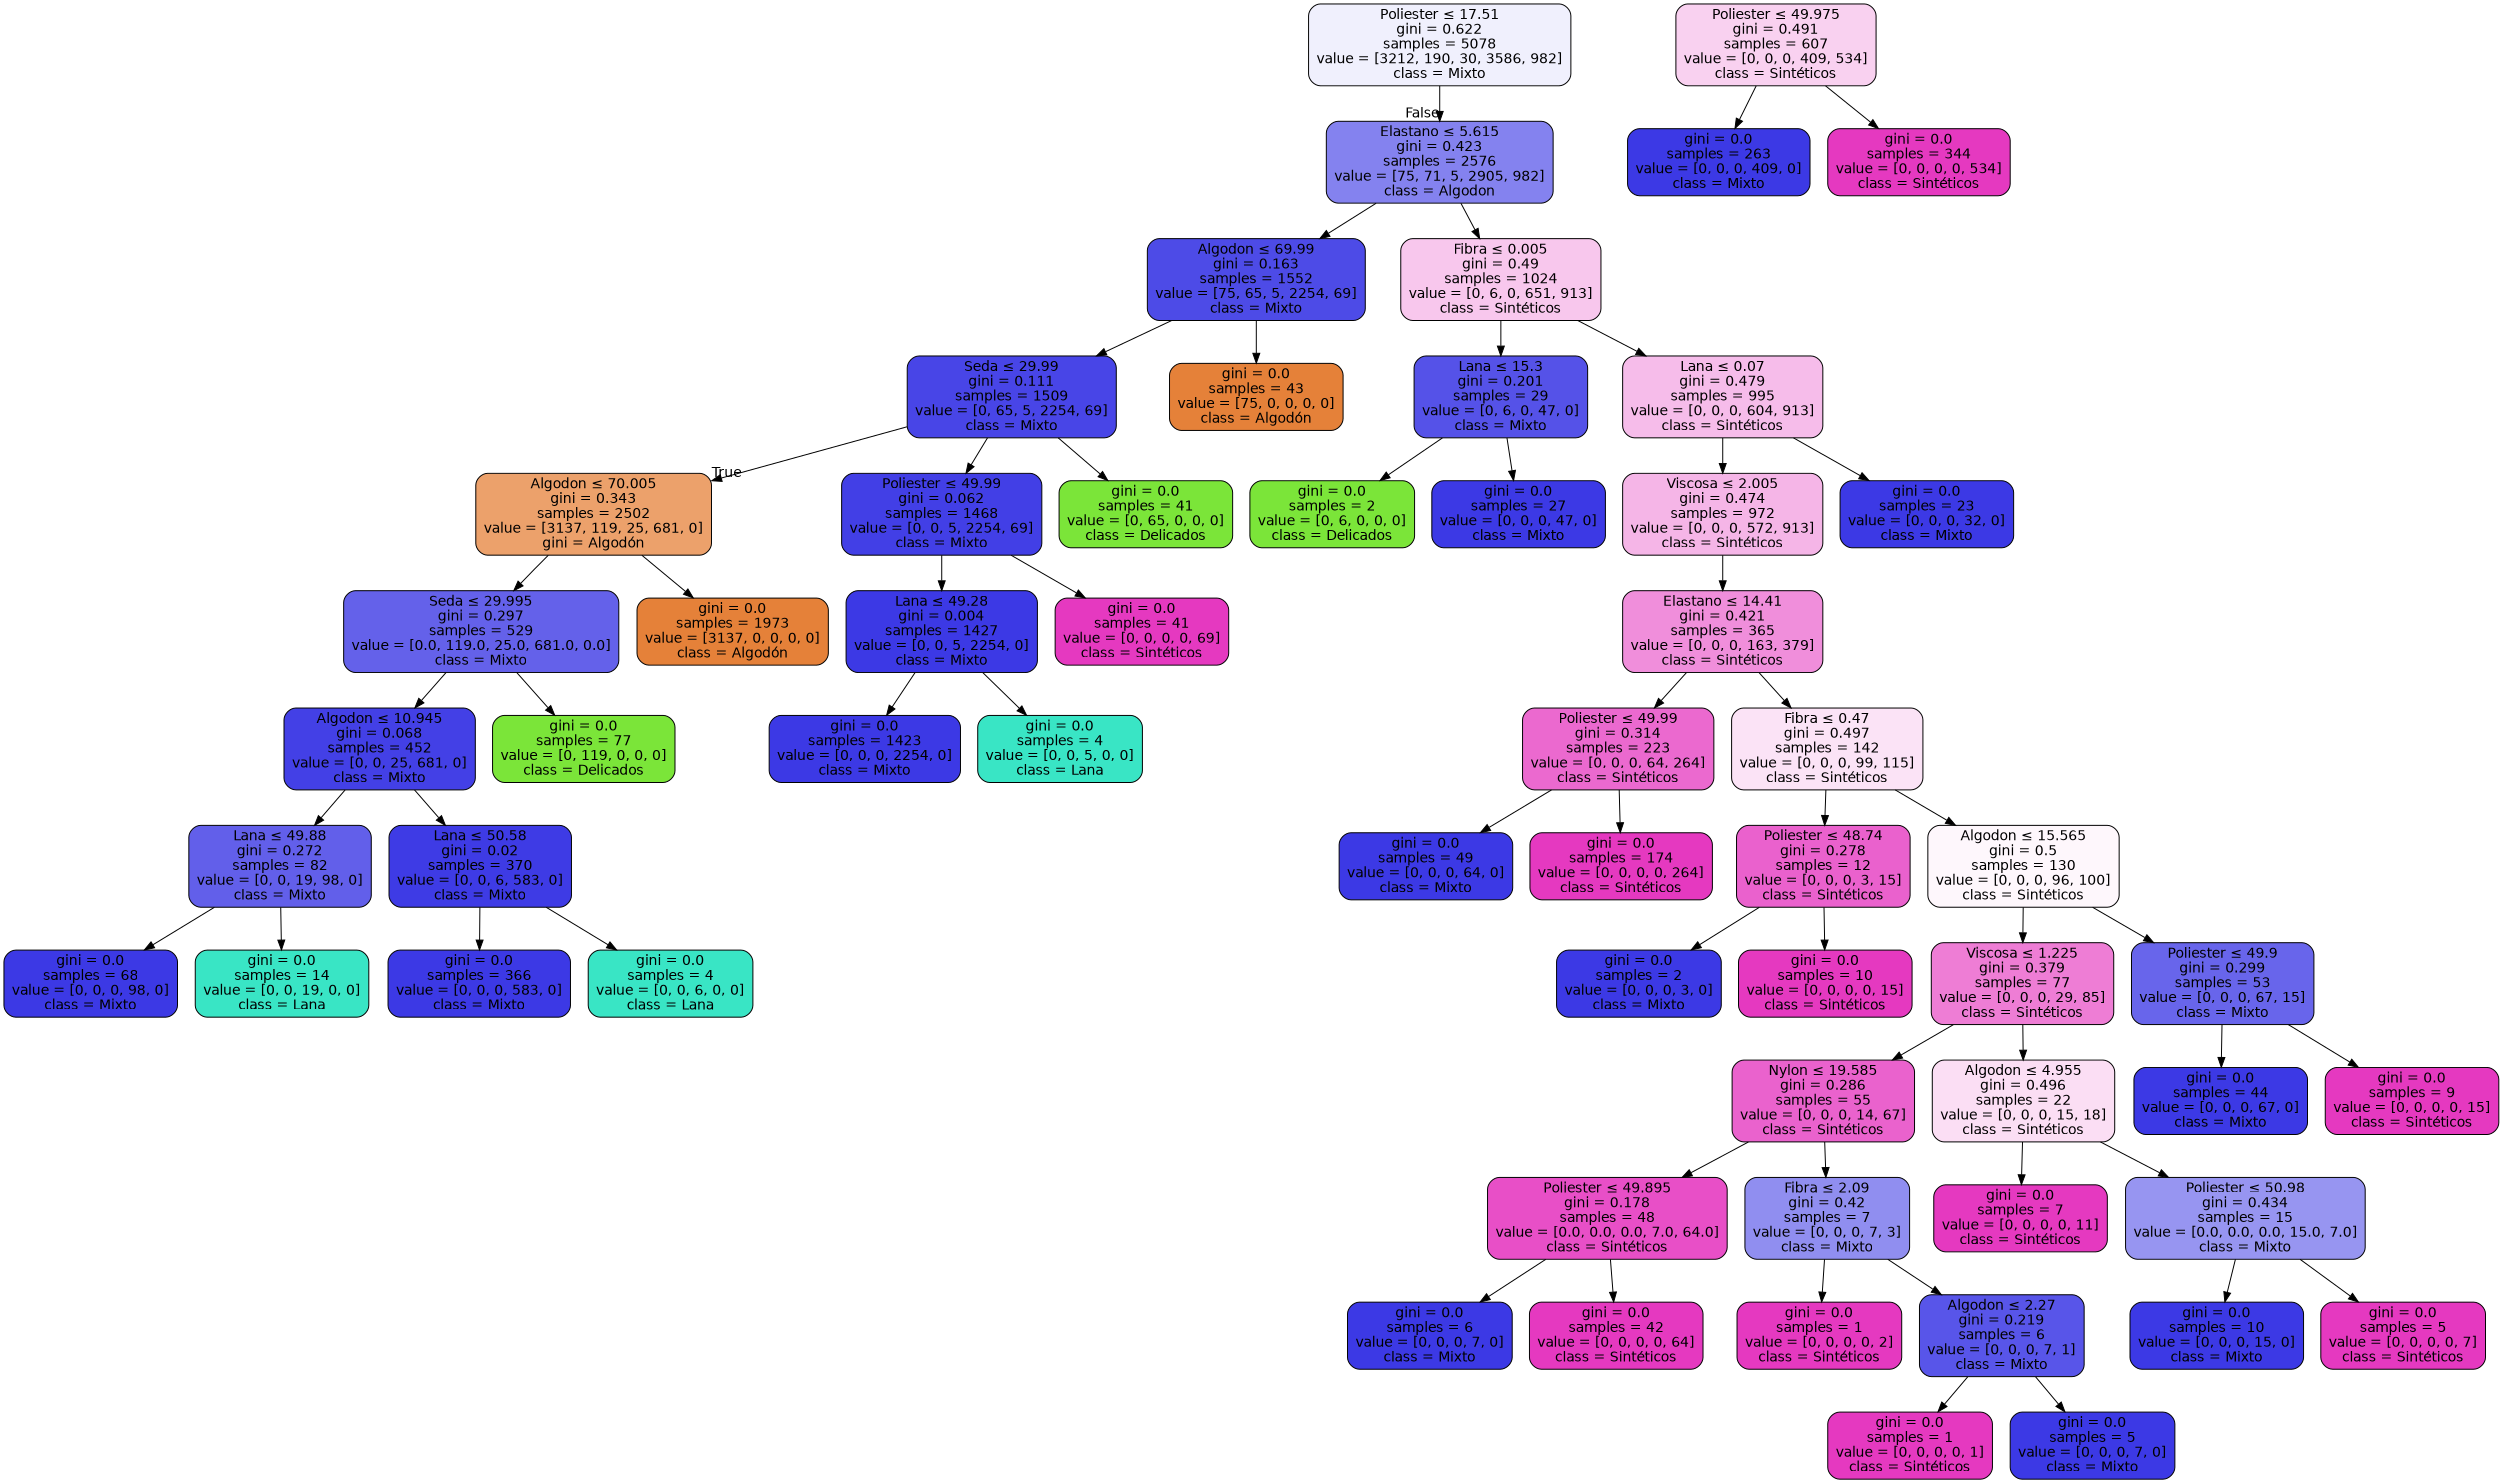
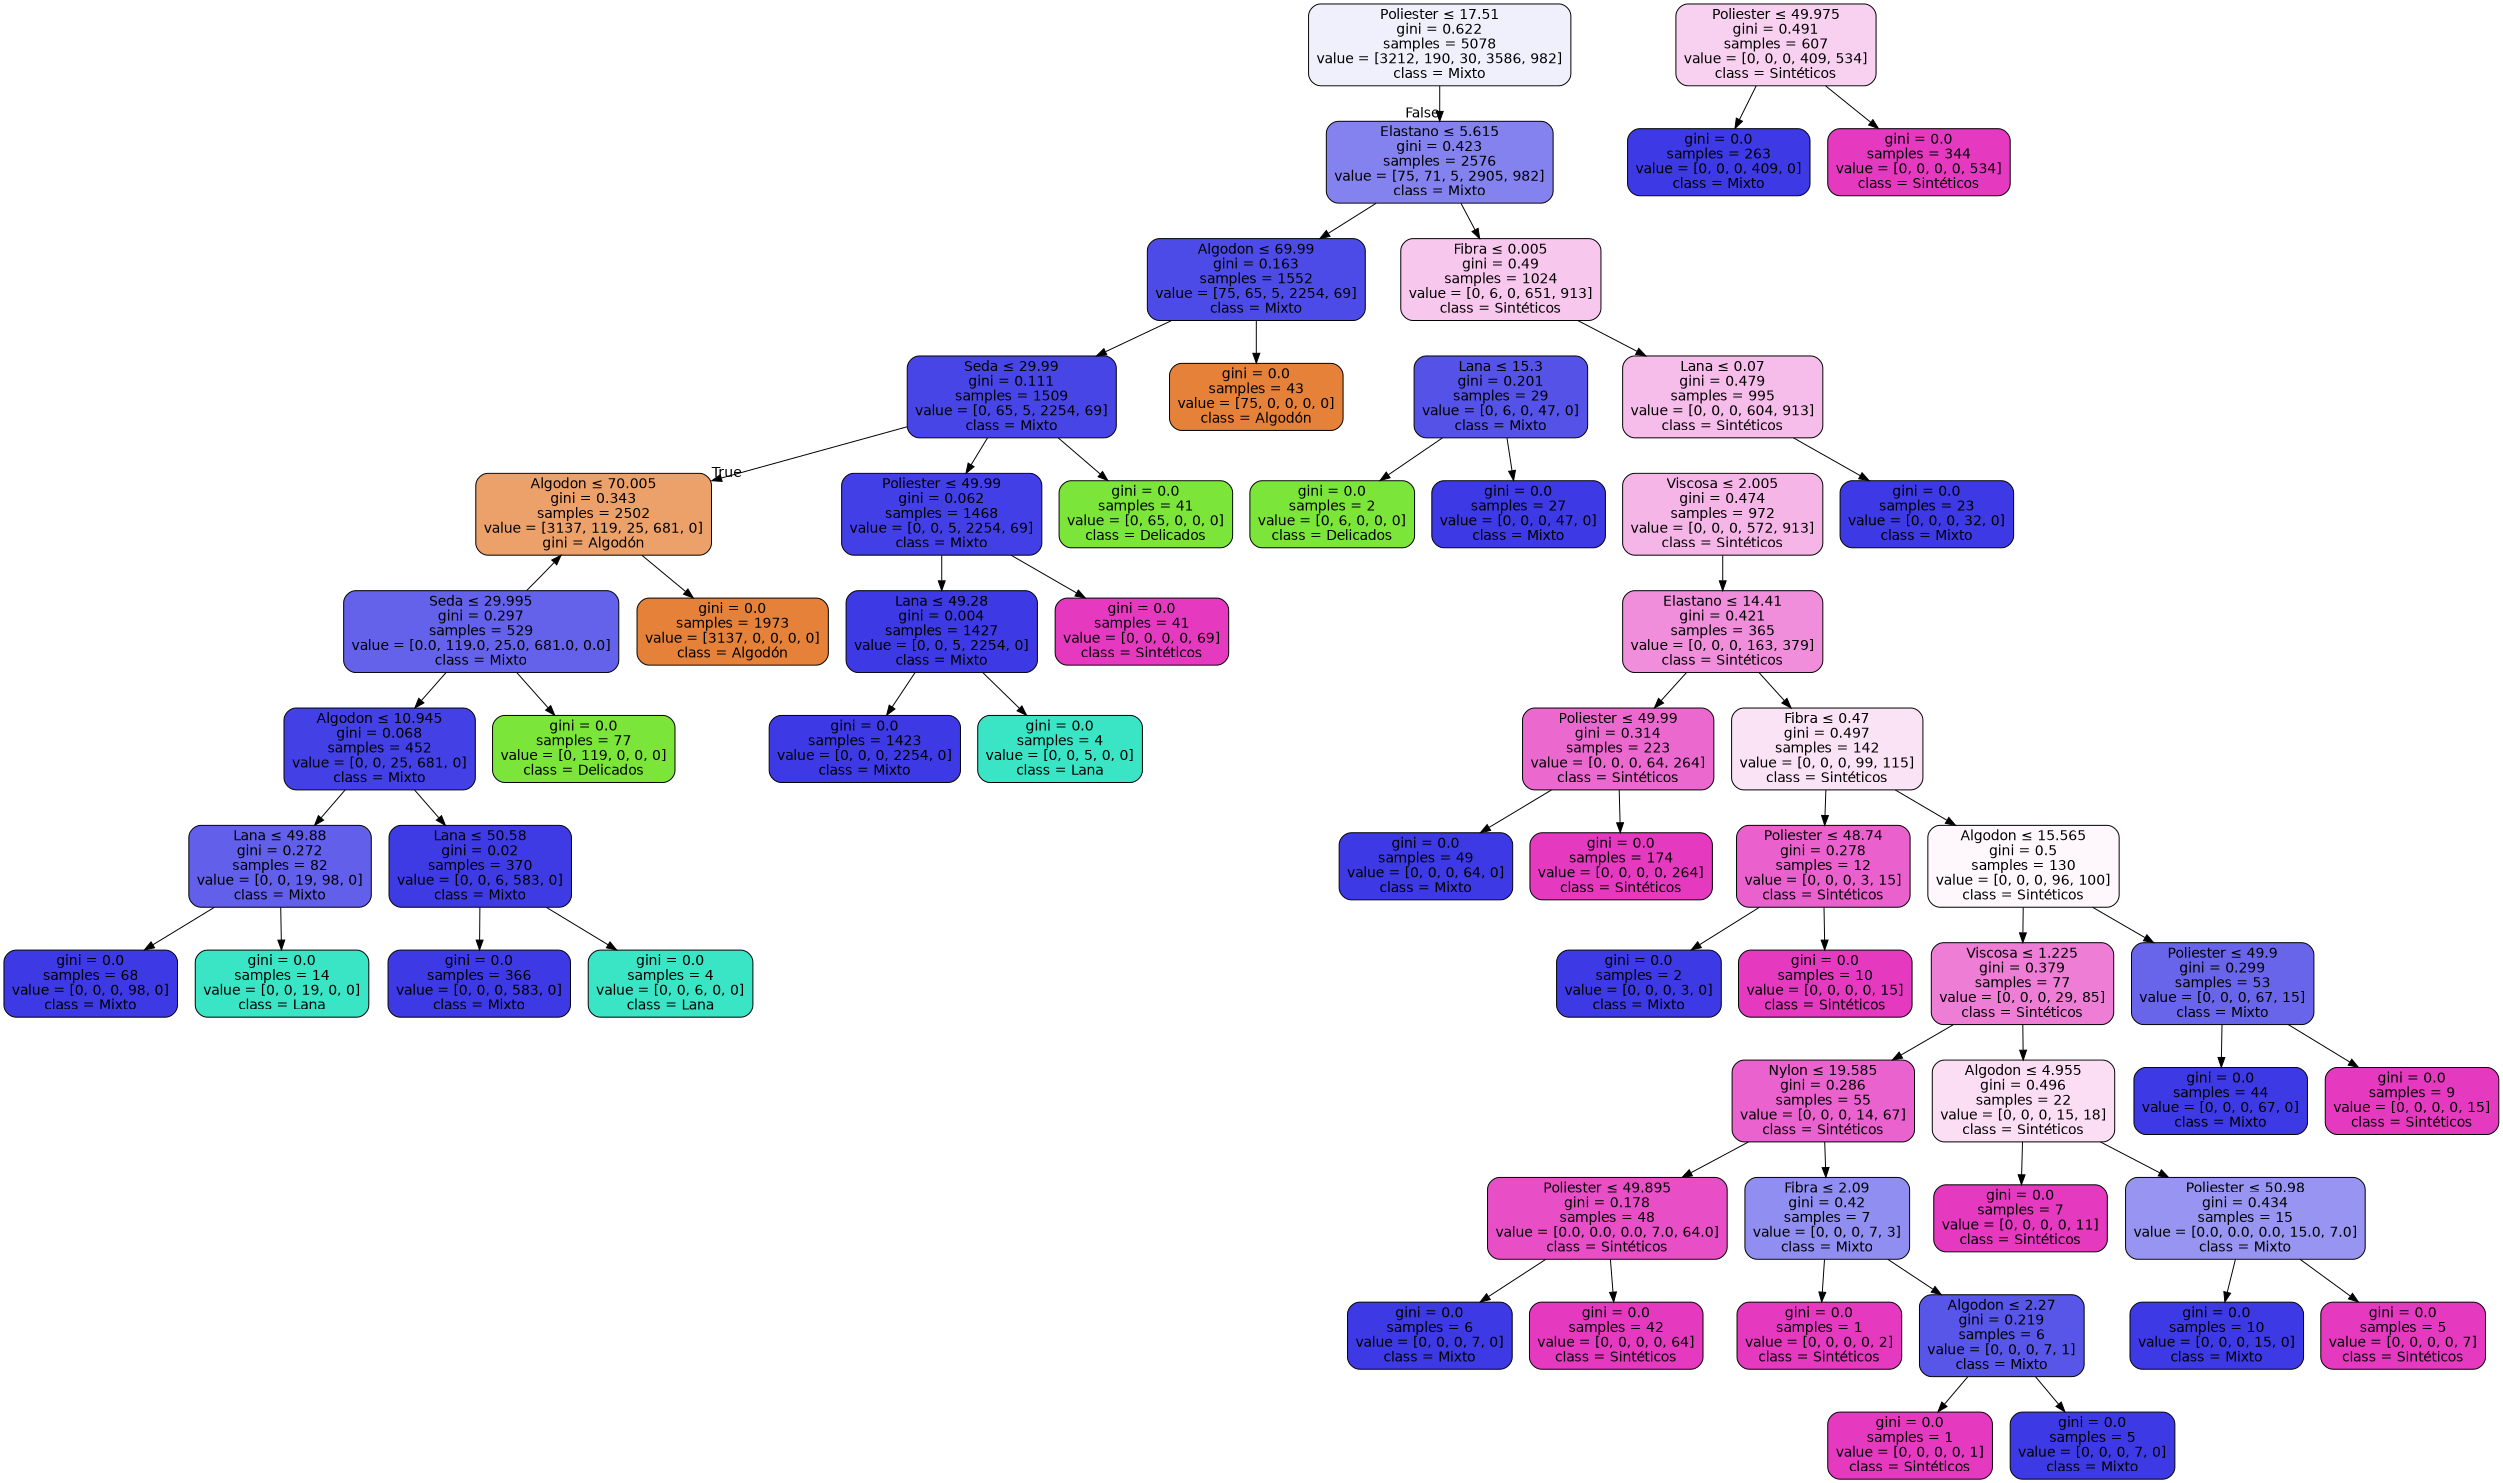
(1440, 191) -> (1440, 191)
(1501, 333) -> none
(1723, 451) -> none
(534, 569) -> (540, 577)
